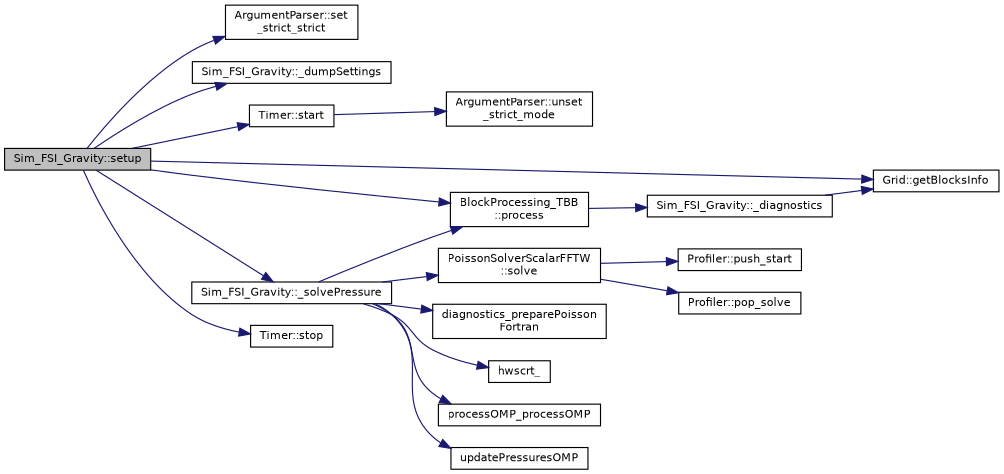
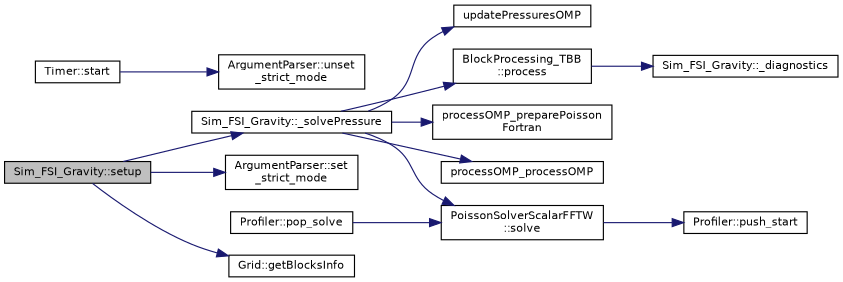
(292, 22) -> (292, 172)
(292, 72) -> none
(185, 138) -> none
(295, 187) -> none
(843, 193) -> none
(634, 285) -> (391, 223)
(519, 321) -> (522, 122)
(292, 336) -> none
(519, 372) -> none
